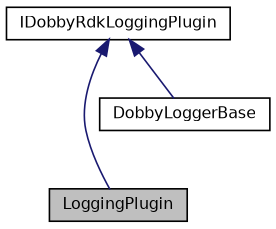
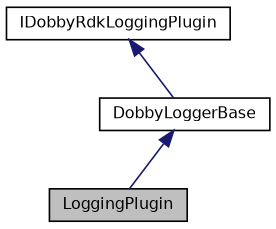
(85, 123) -> (146, 166)
